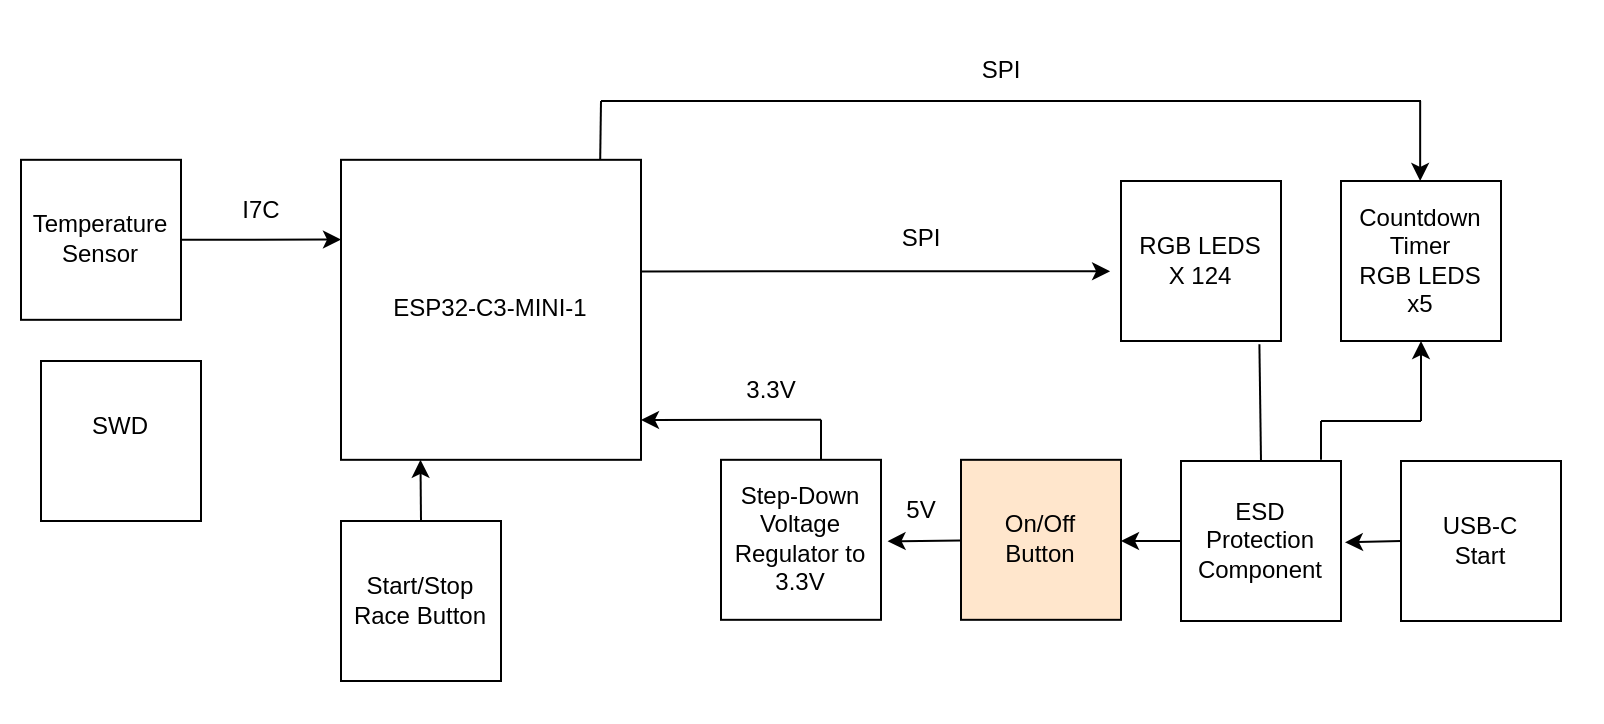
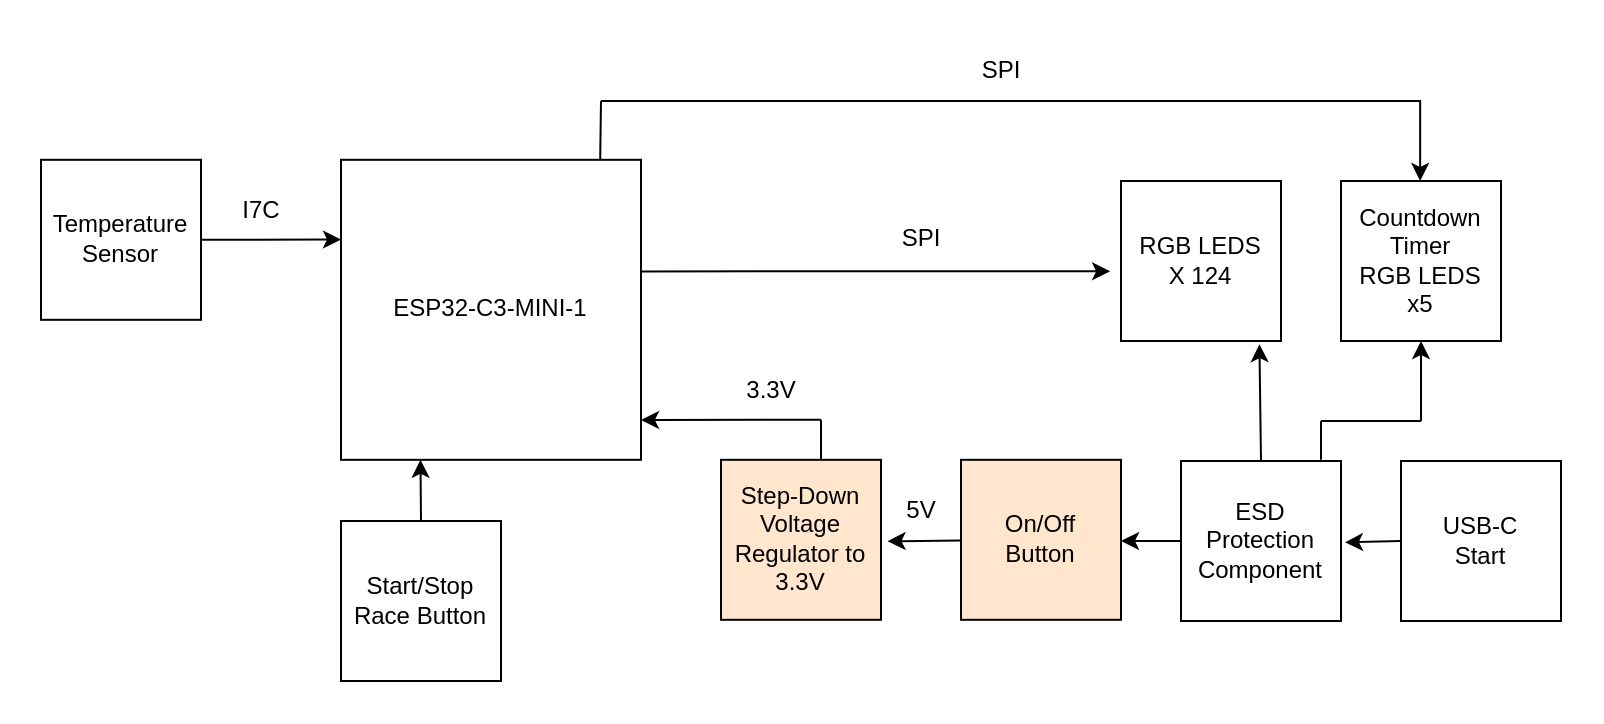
(101, 240) -> (121, 240)
(1260, 353) -> (1260, 359)
(121, 441) -> none
(801, 540) -> (801, 540)
